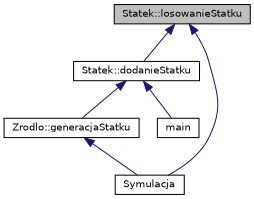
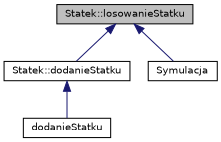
(72, 128) -> none
(178, 128) -> (67, 128)
